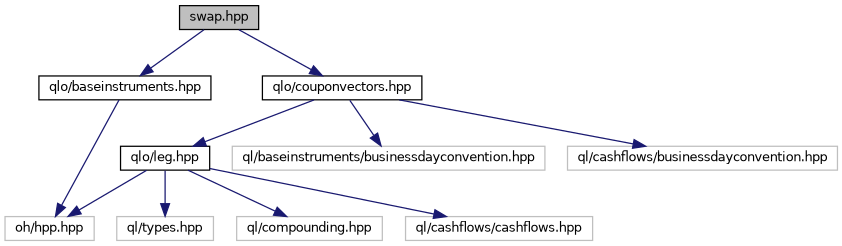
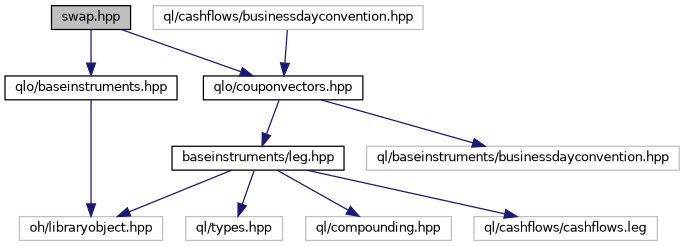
(516, 122) -> (286, 46)
(165, 158) -> (258, 158)
(50, 229) -> (91, 229)
(499, 229) -> (566, 229)
